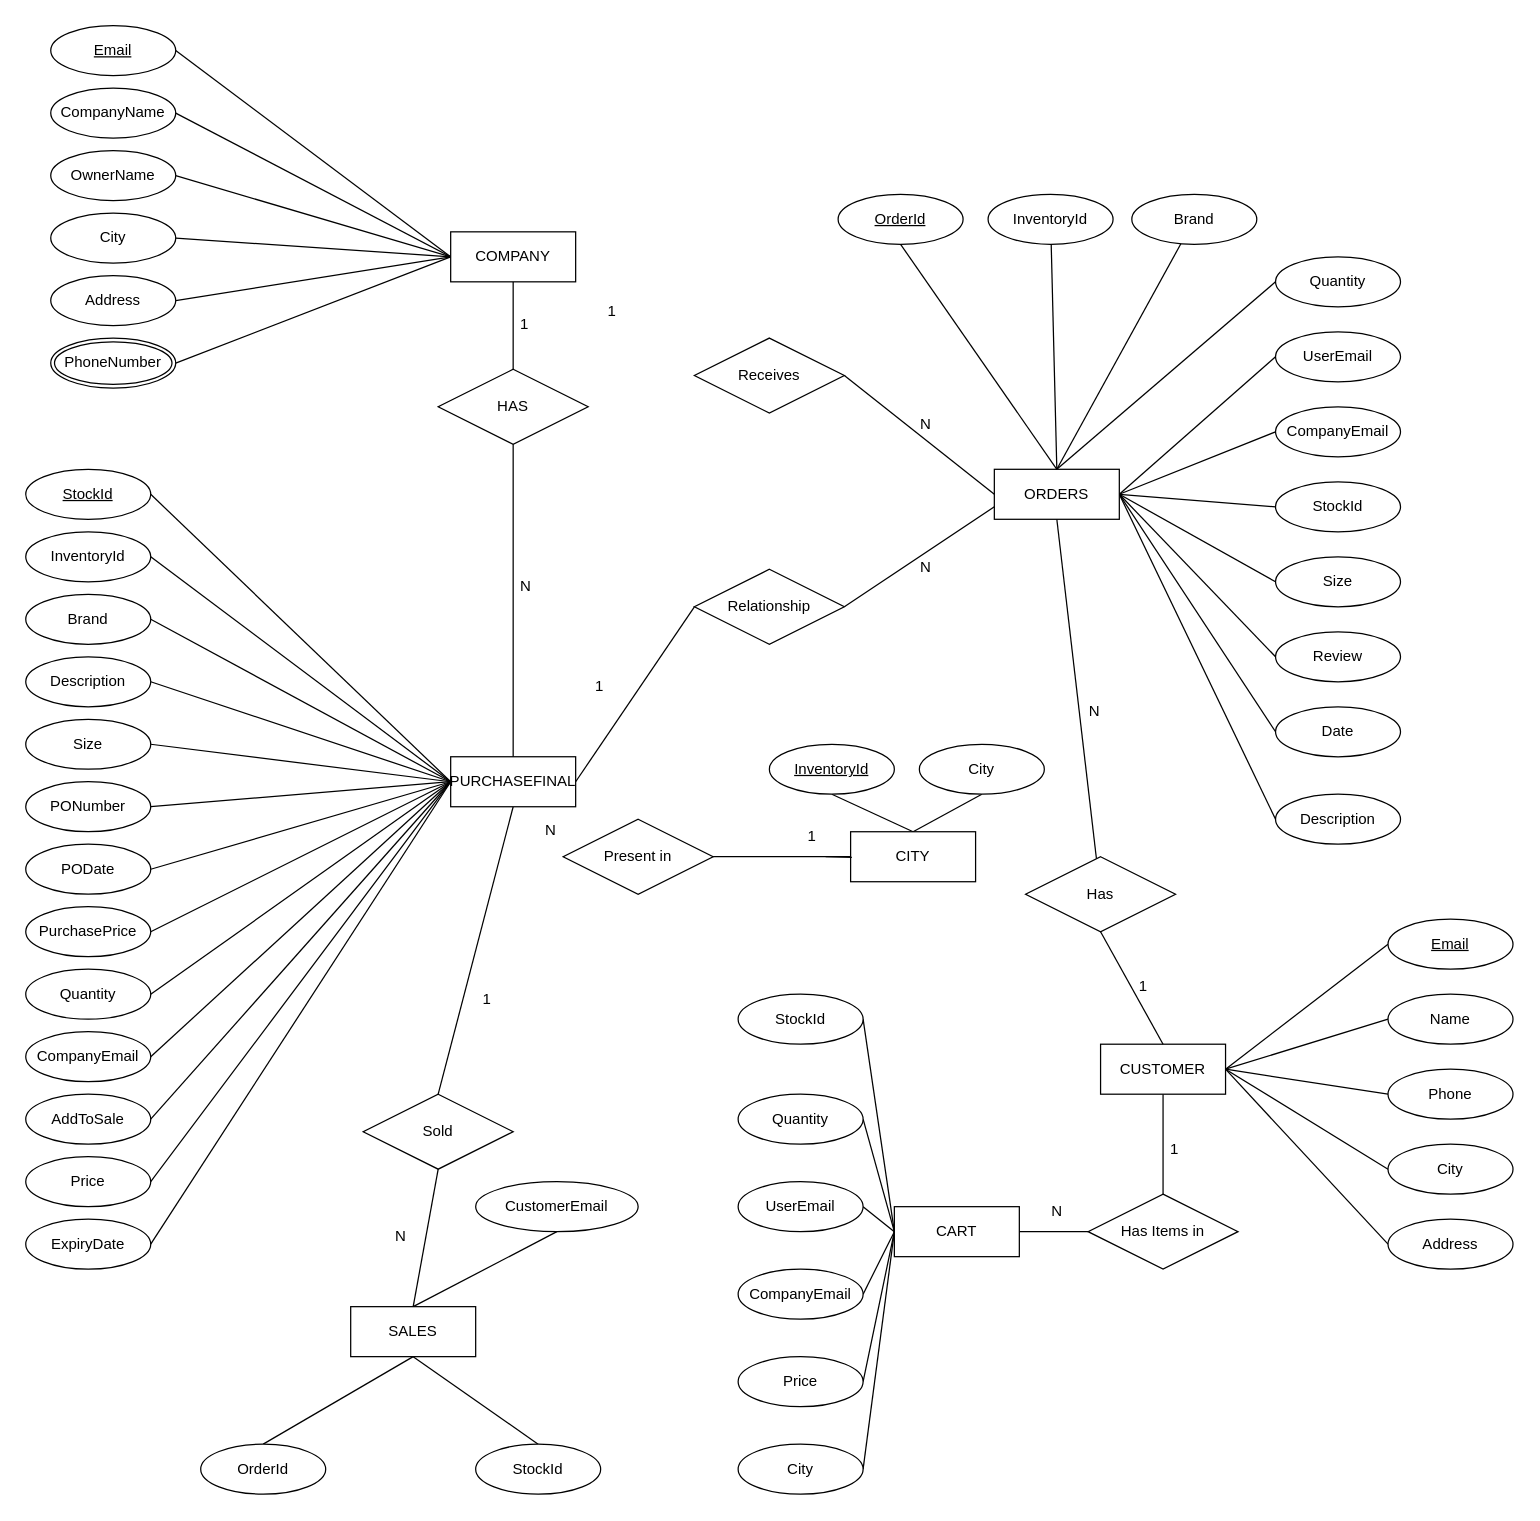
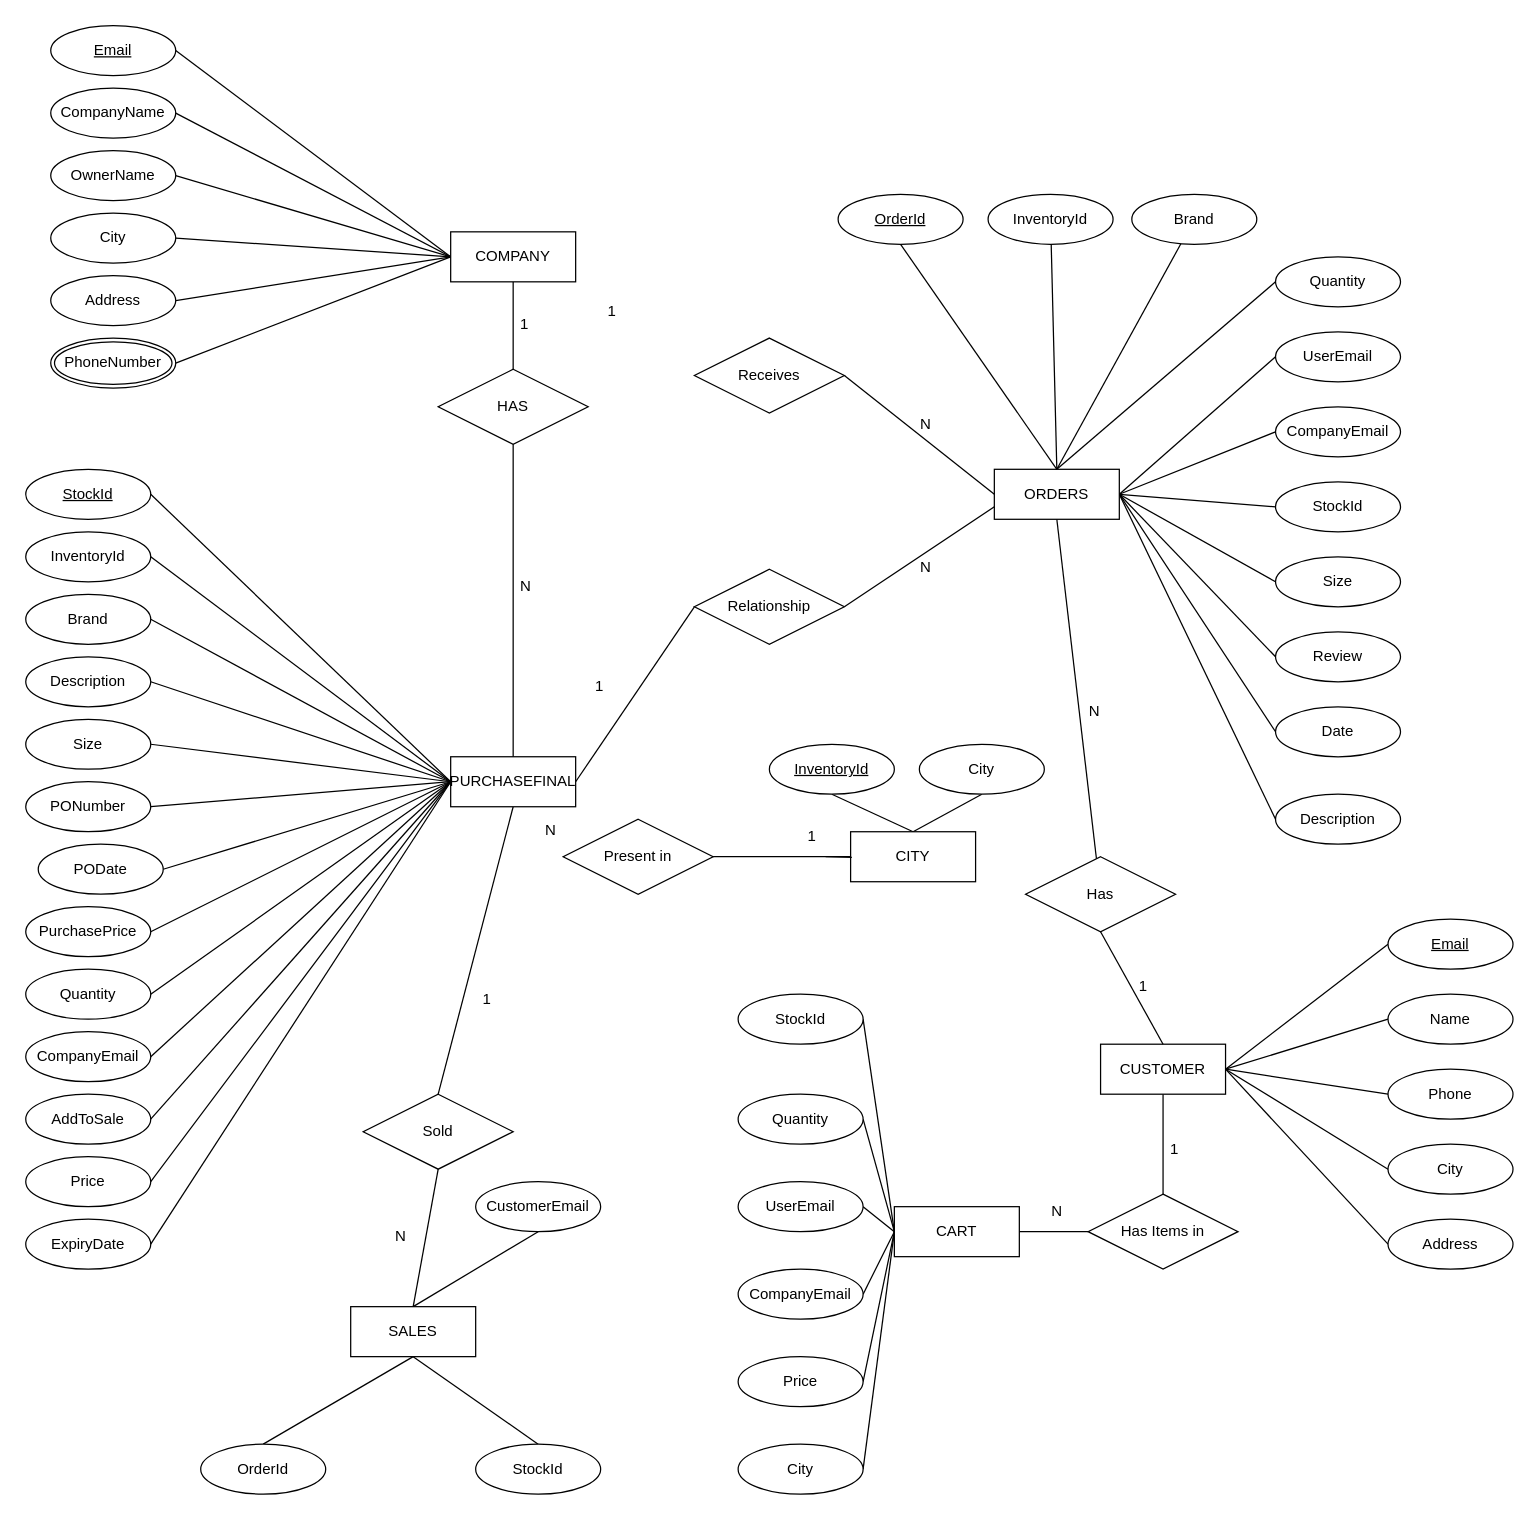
(88, 869) -> (101, 869)
(557, 1207) -> (538, 1207)
